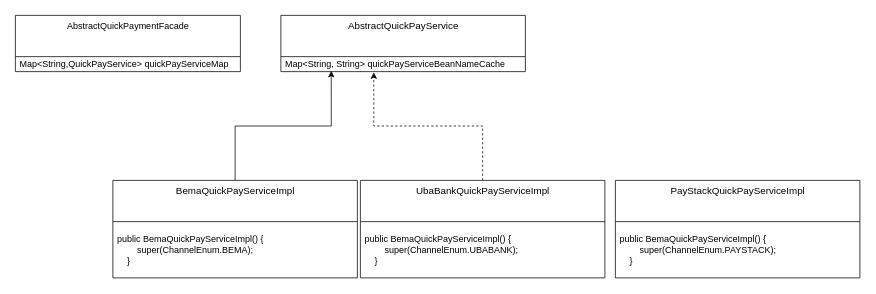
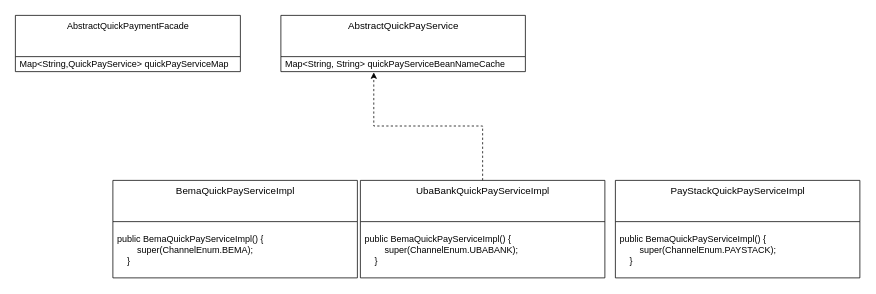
(331, 102) -> none
